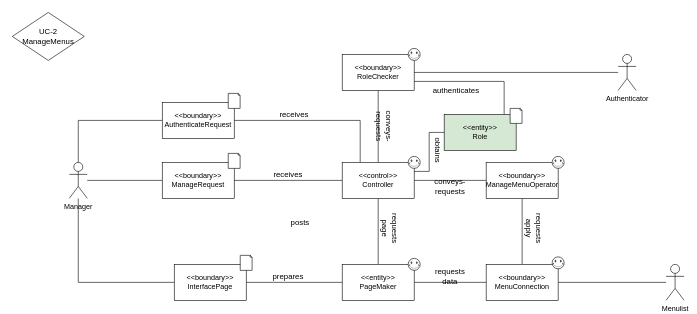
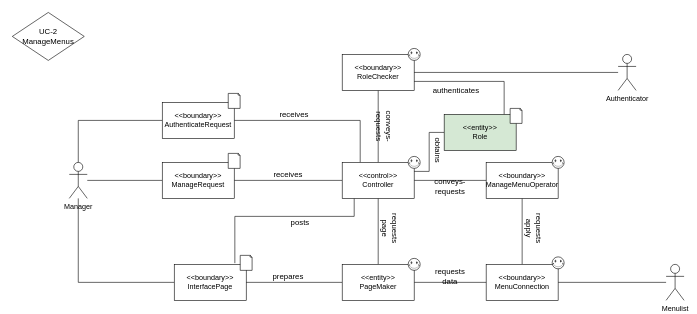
none -> (281, 216)
